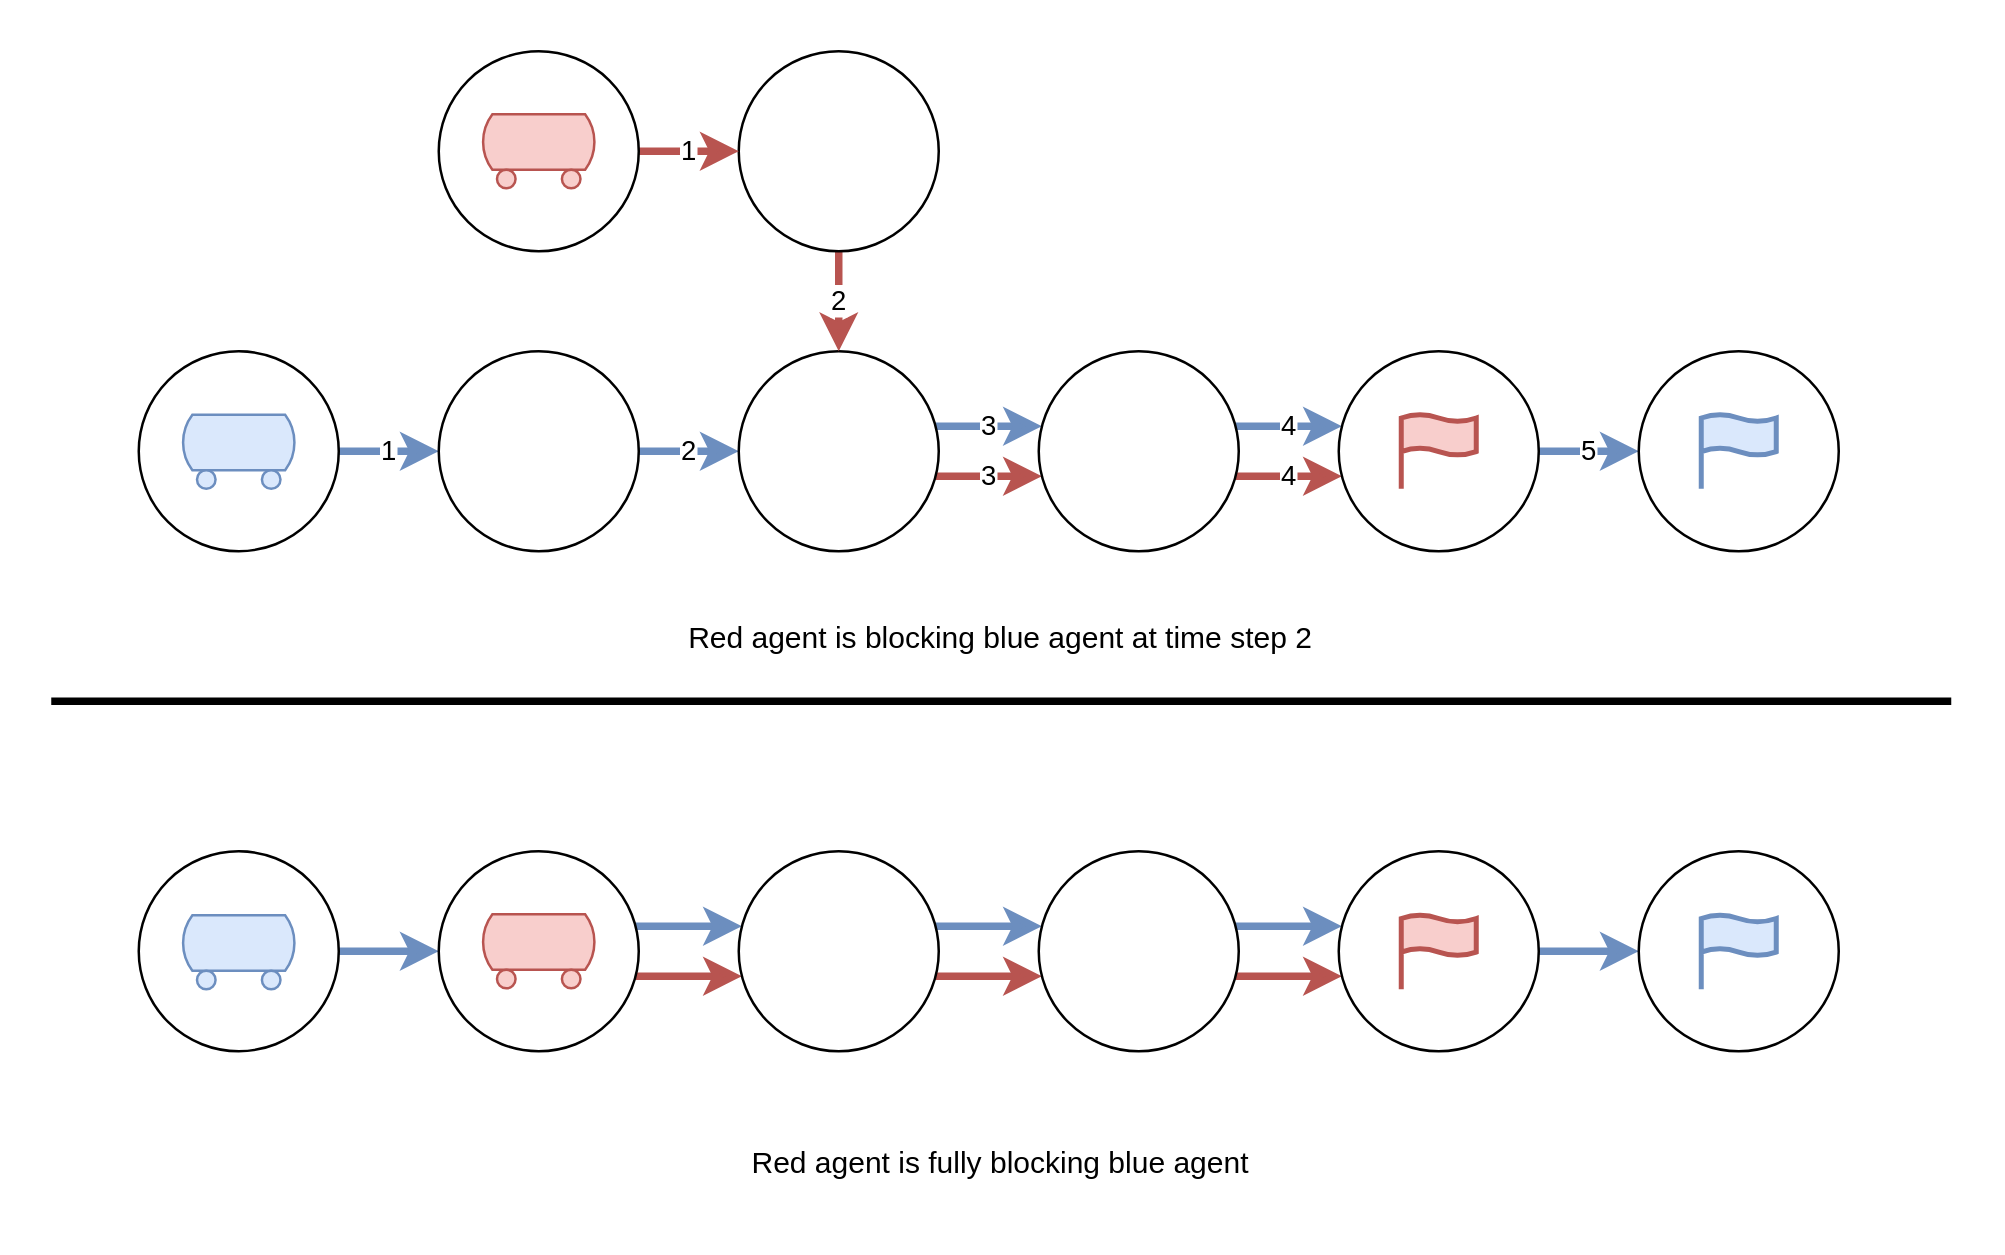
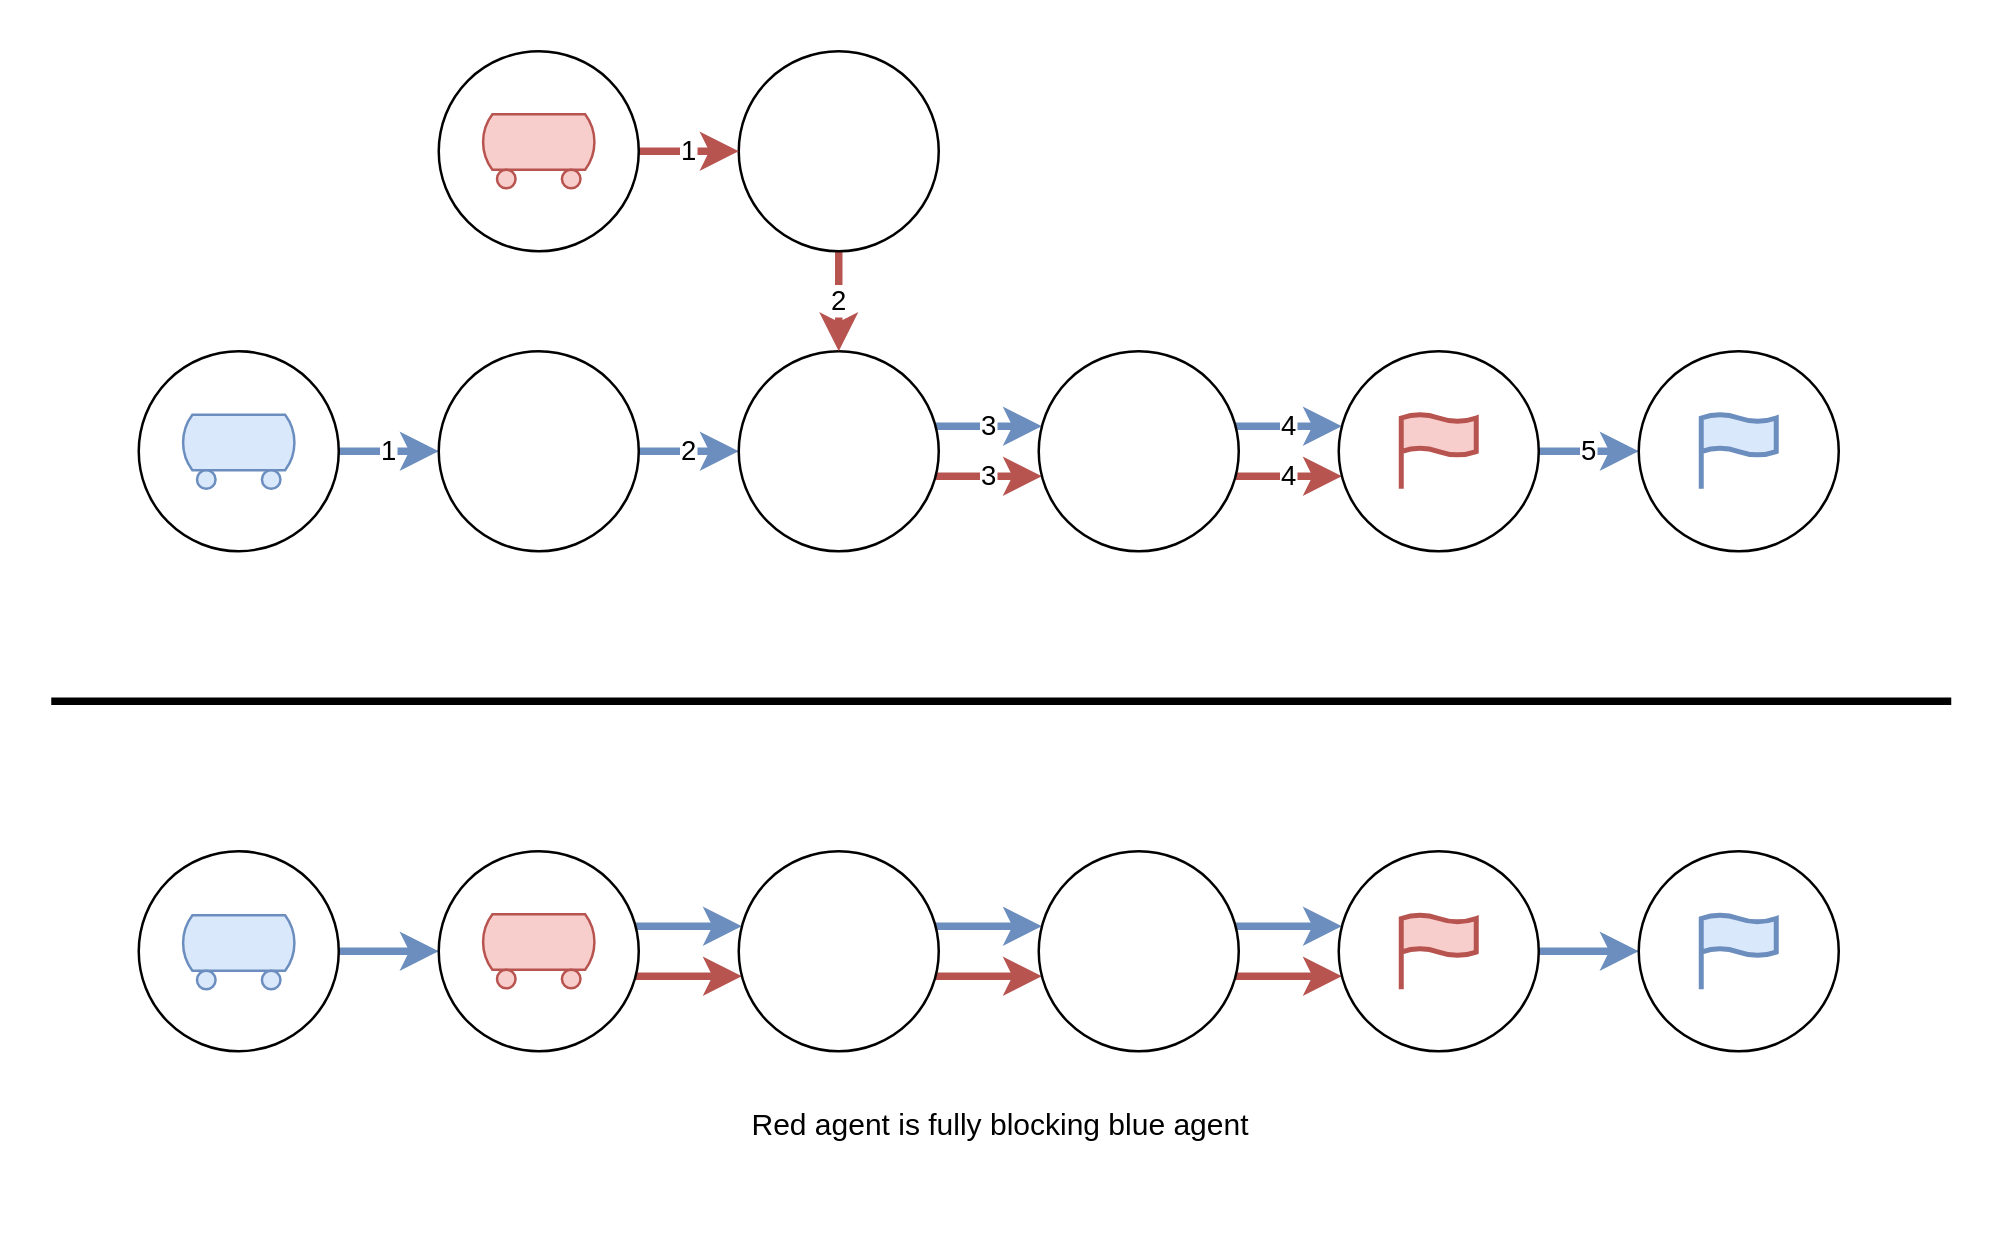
(1001, 639) -> none
(1001, 1164) -> (1001, 1126)
